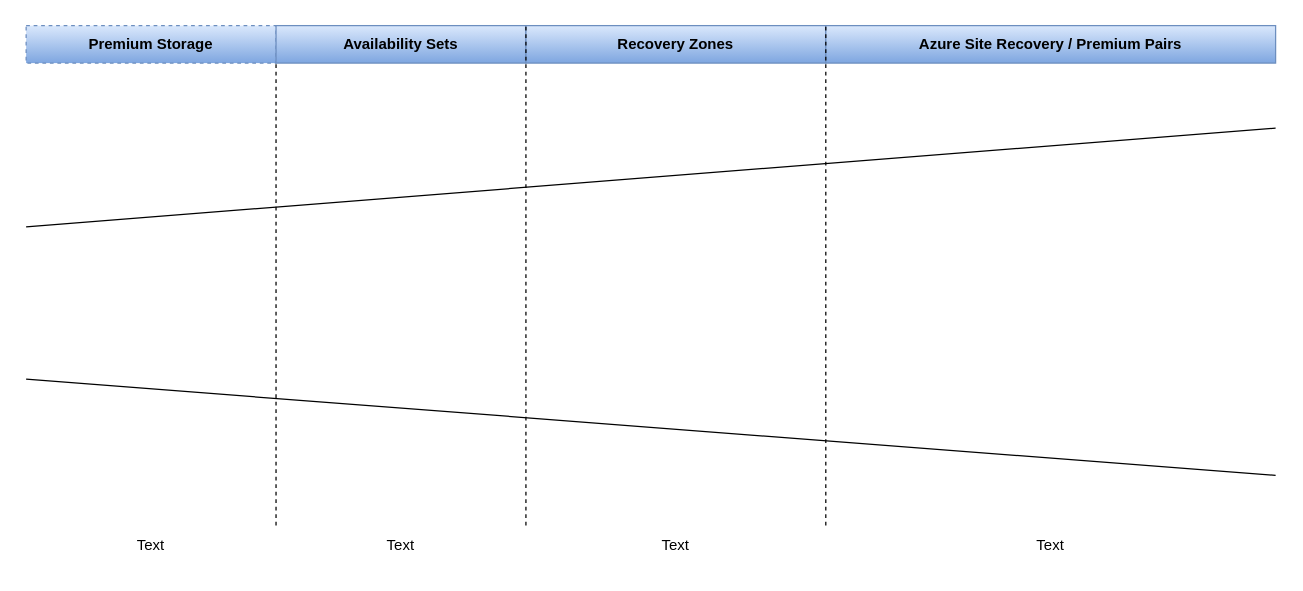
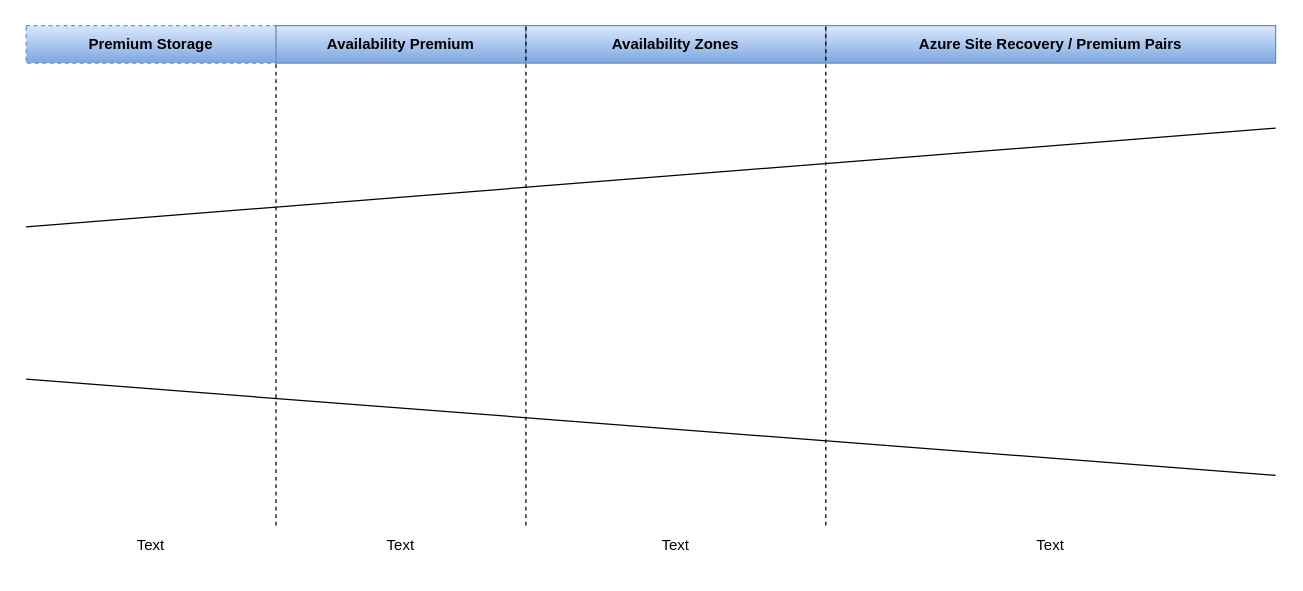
(401, 44) -> (401, 44)
(676, 44) -> (676, 44)
